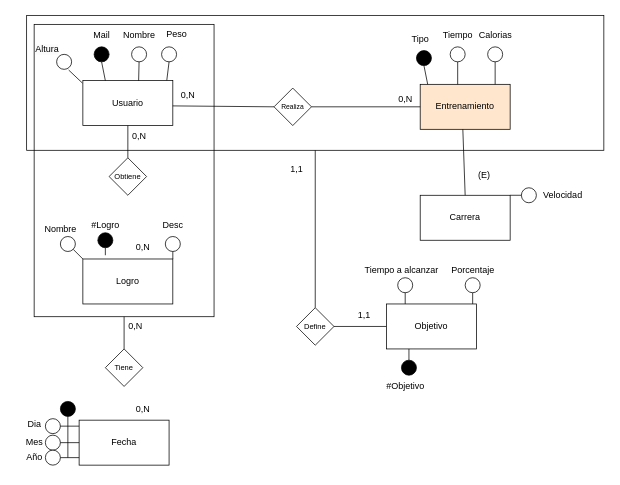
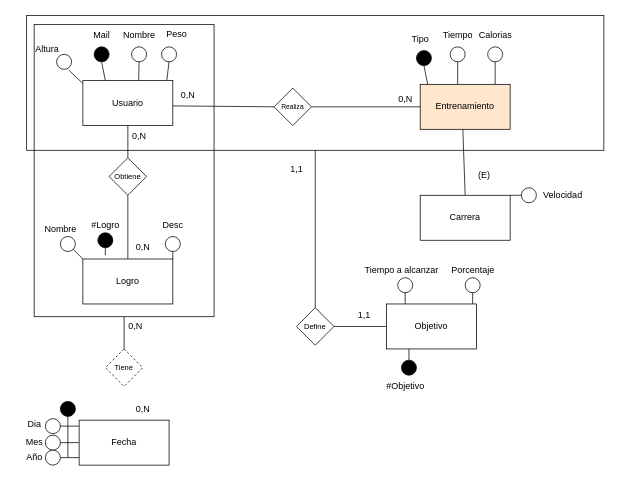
none -> (128, 227)
(124, 368) -> (124, 368)
